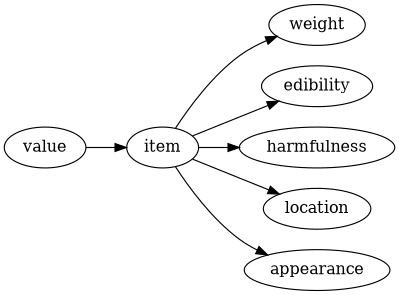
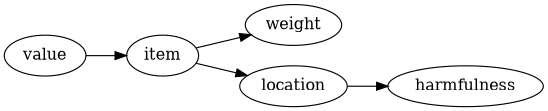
(317, 86) -> none
(213, 148) -> (362, 86)
(317, 270) -> none
